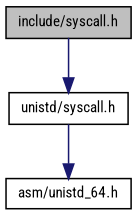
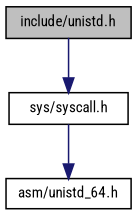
(69, 23) -> (69, 23)
(69, 108) -> (69, 108)
